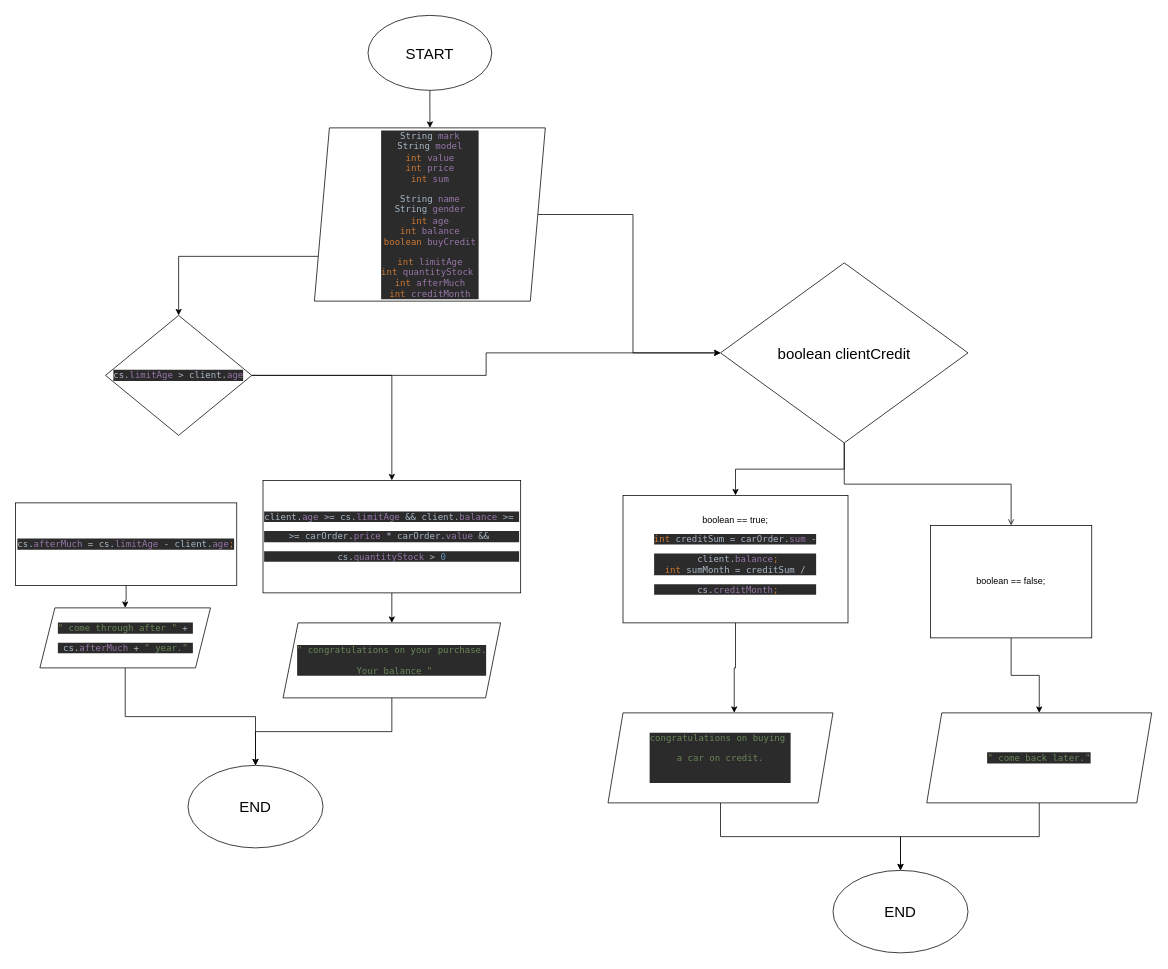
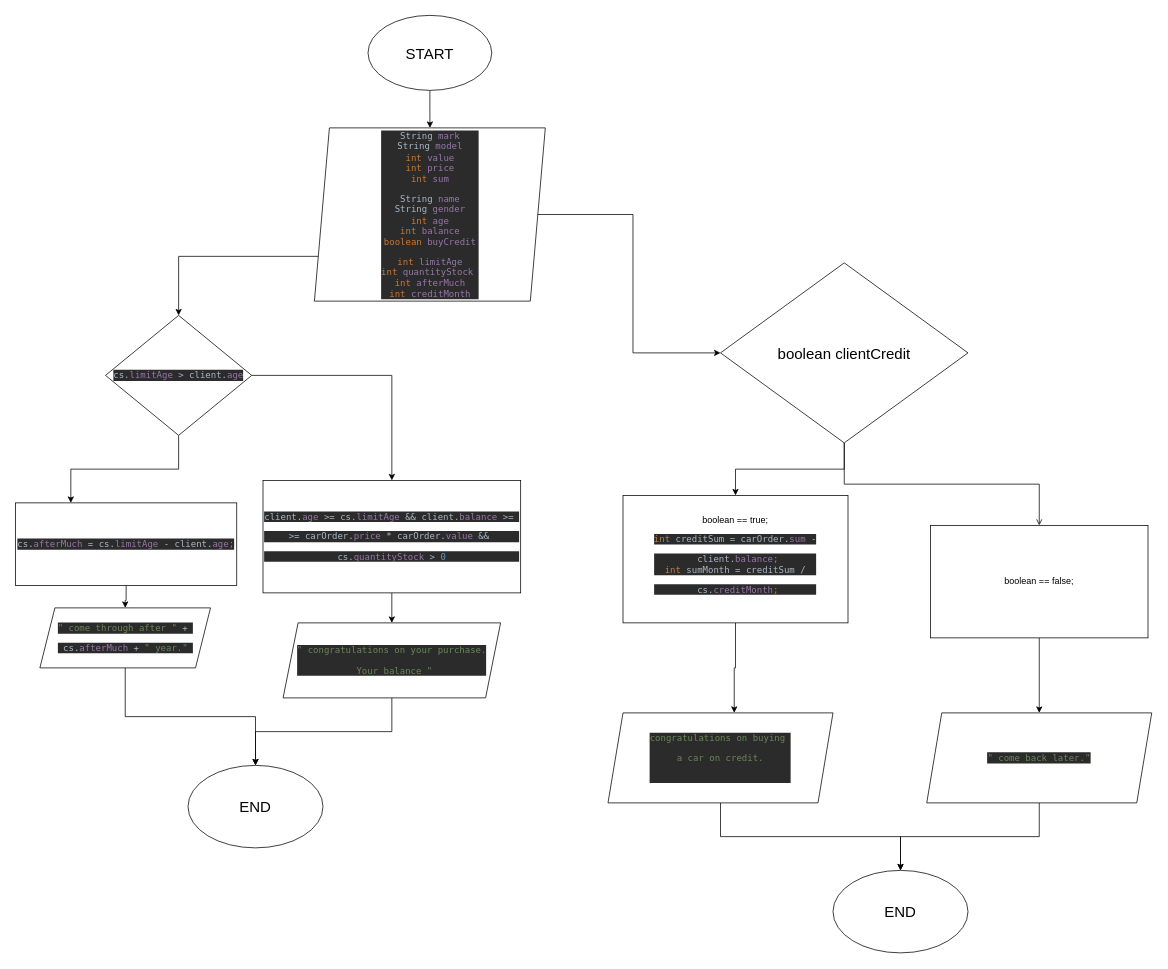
(501, 353) -> (179, 453)
(1011, 582) -> (1039, 582)
